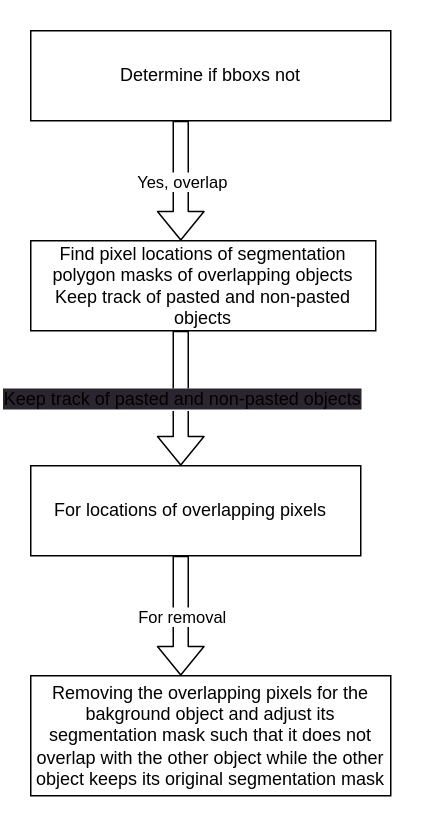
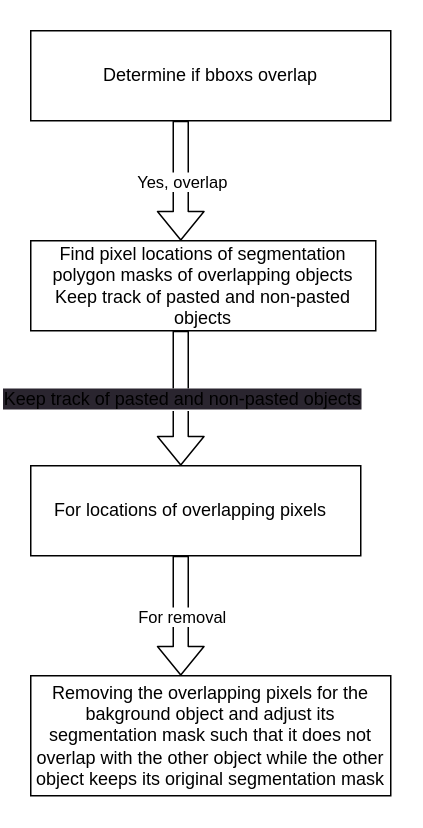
(211, 76) -> (211, 76)
